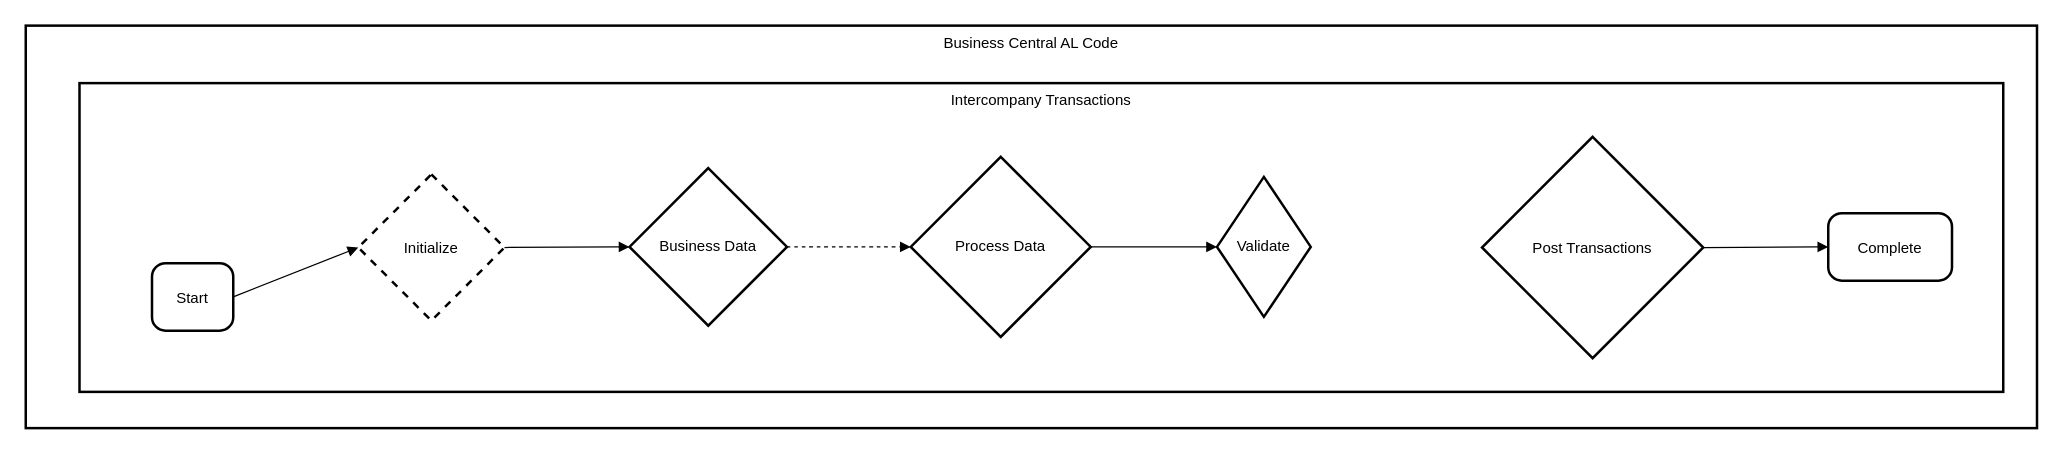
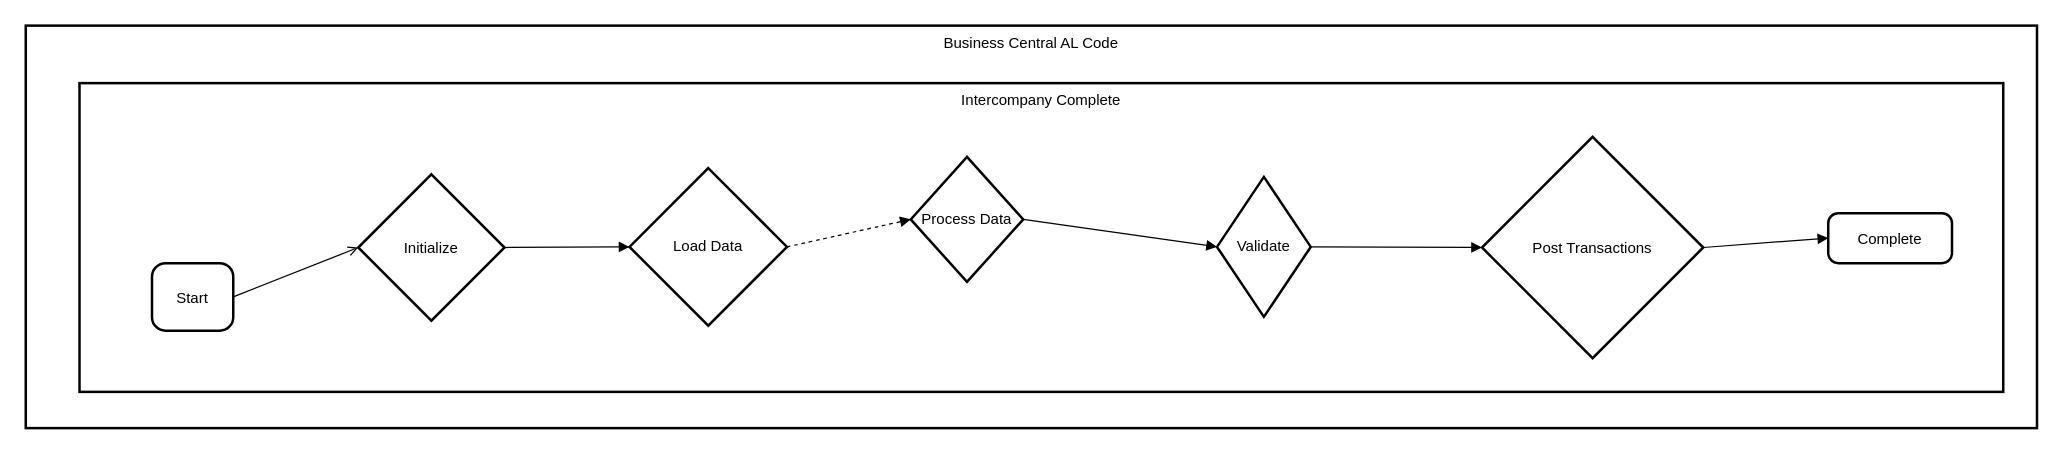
(1041, 101) -> (1041, 101)
(708, 247) -> (708, 247)
(1001, 247) -> (967, 219)
none -> (1393, 247)
(1890, 247) -> (1890, 238)
(431, 248) -> (431, 248)
(347, 252) -> (351, 250)
